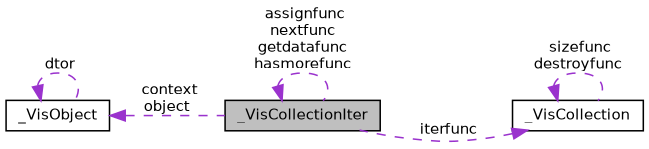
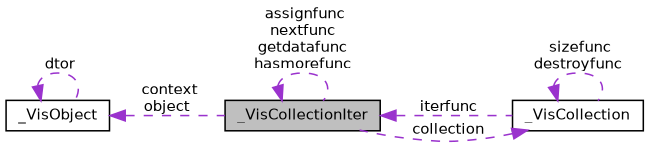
none -> (454, 116)
(446, 130) -> (446, 130)
